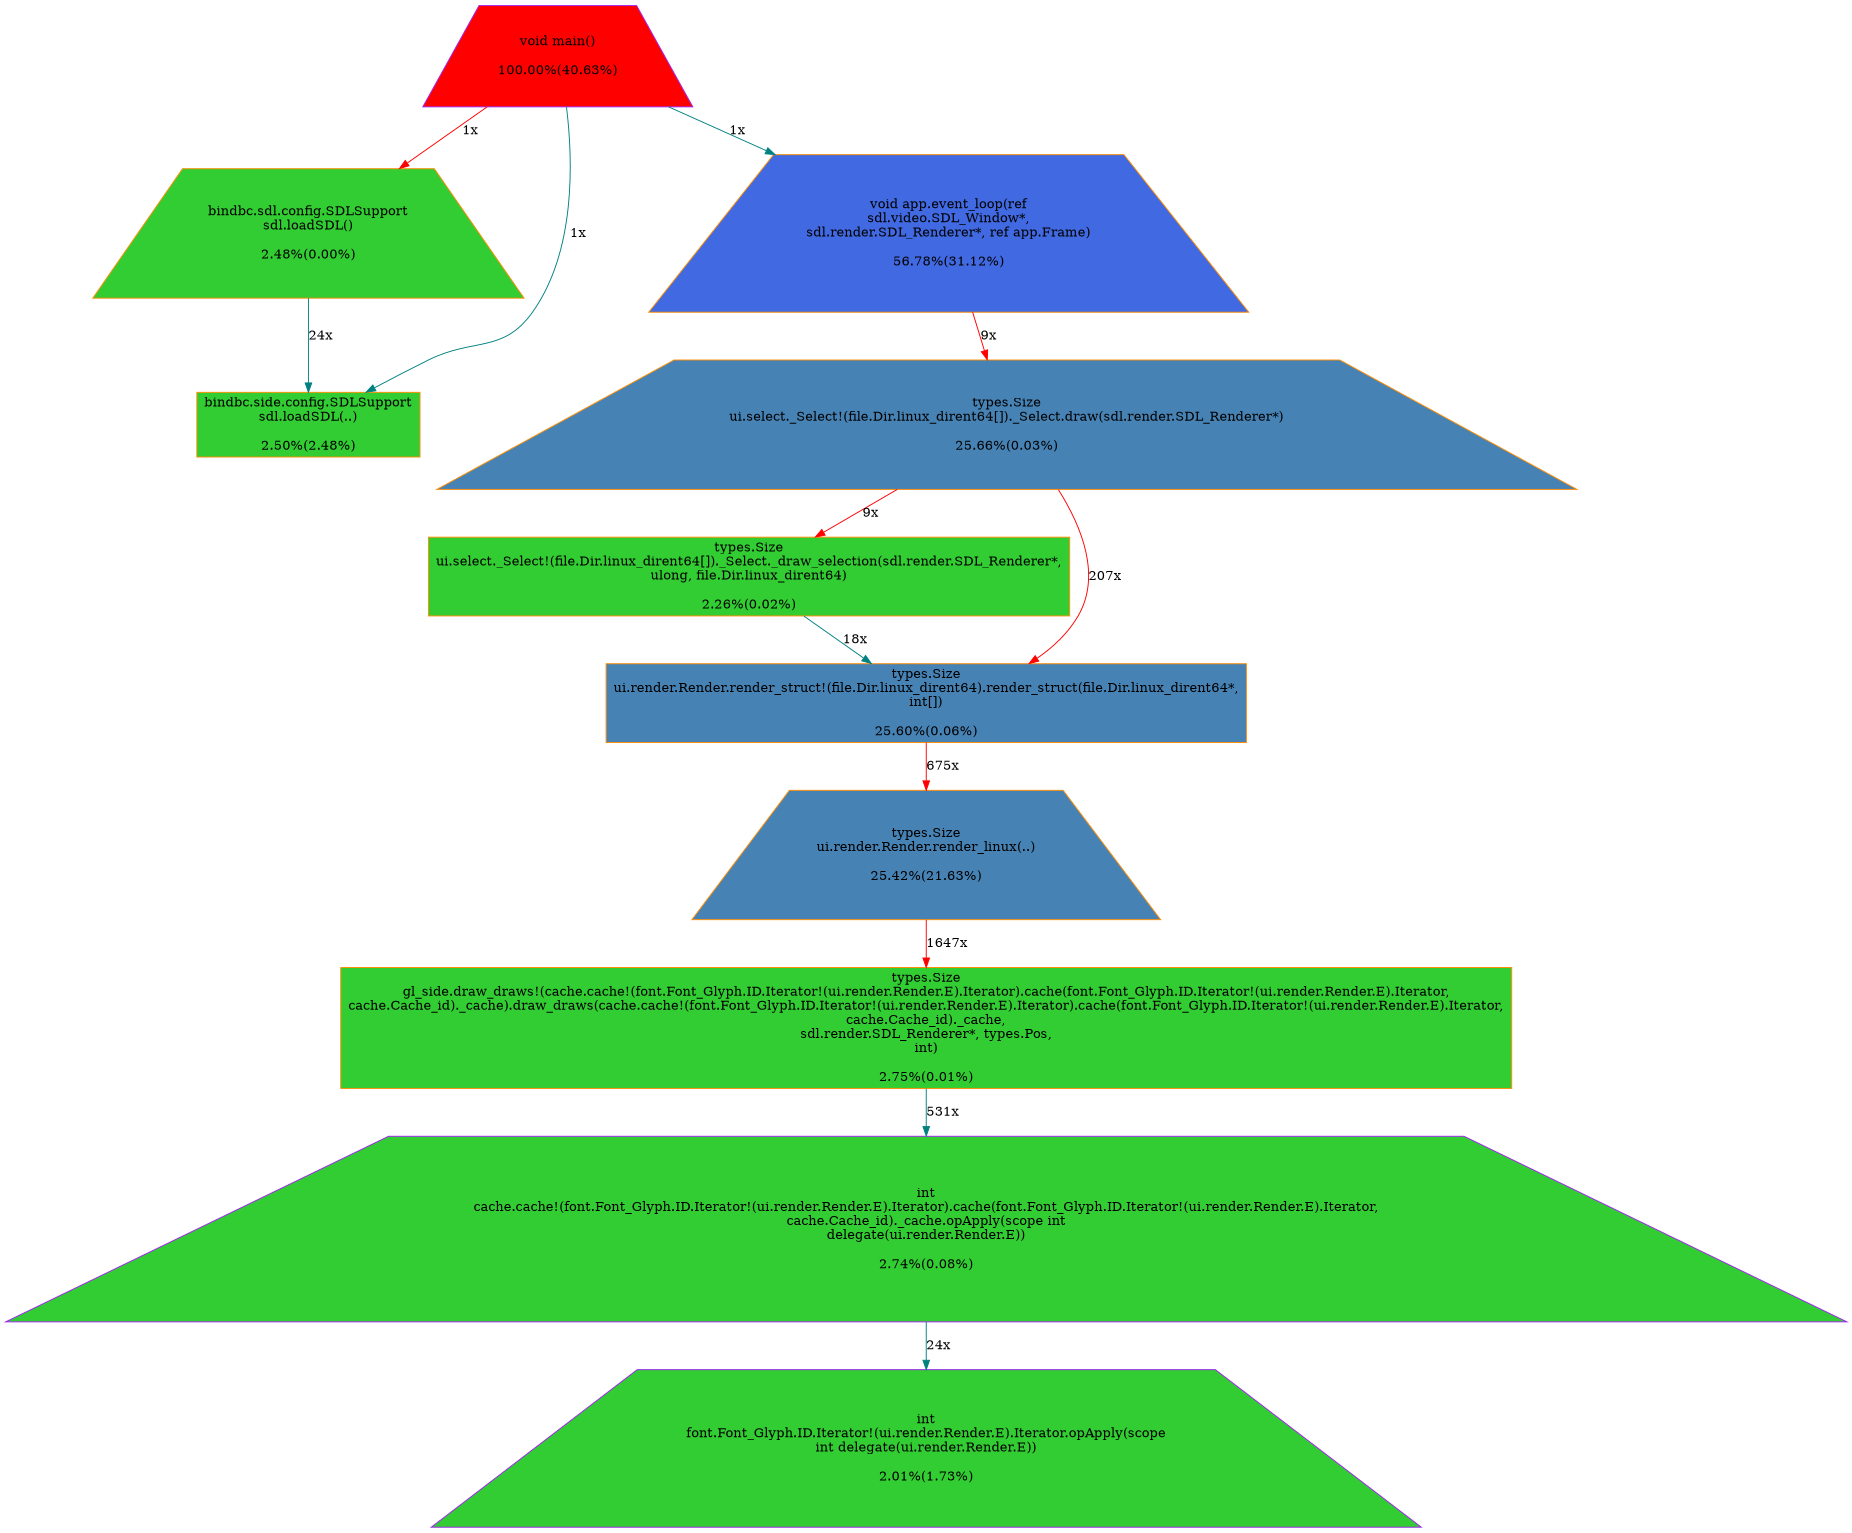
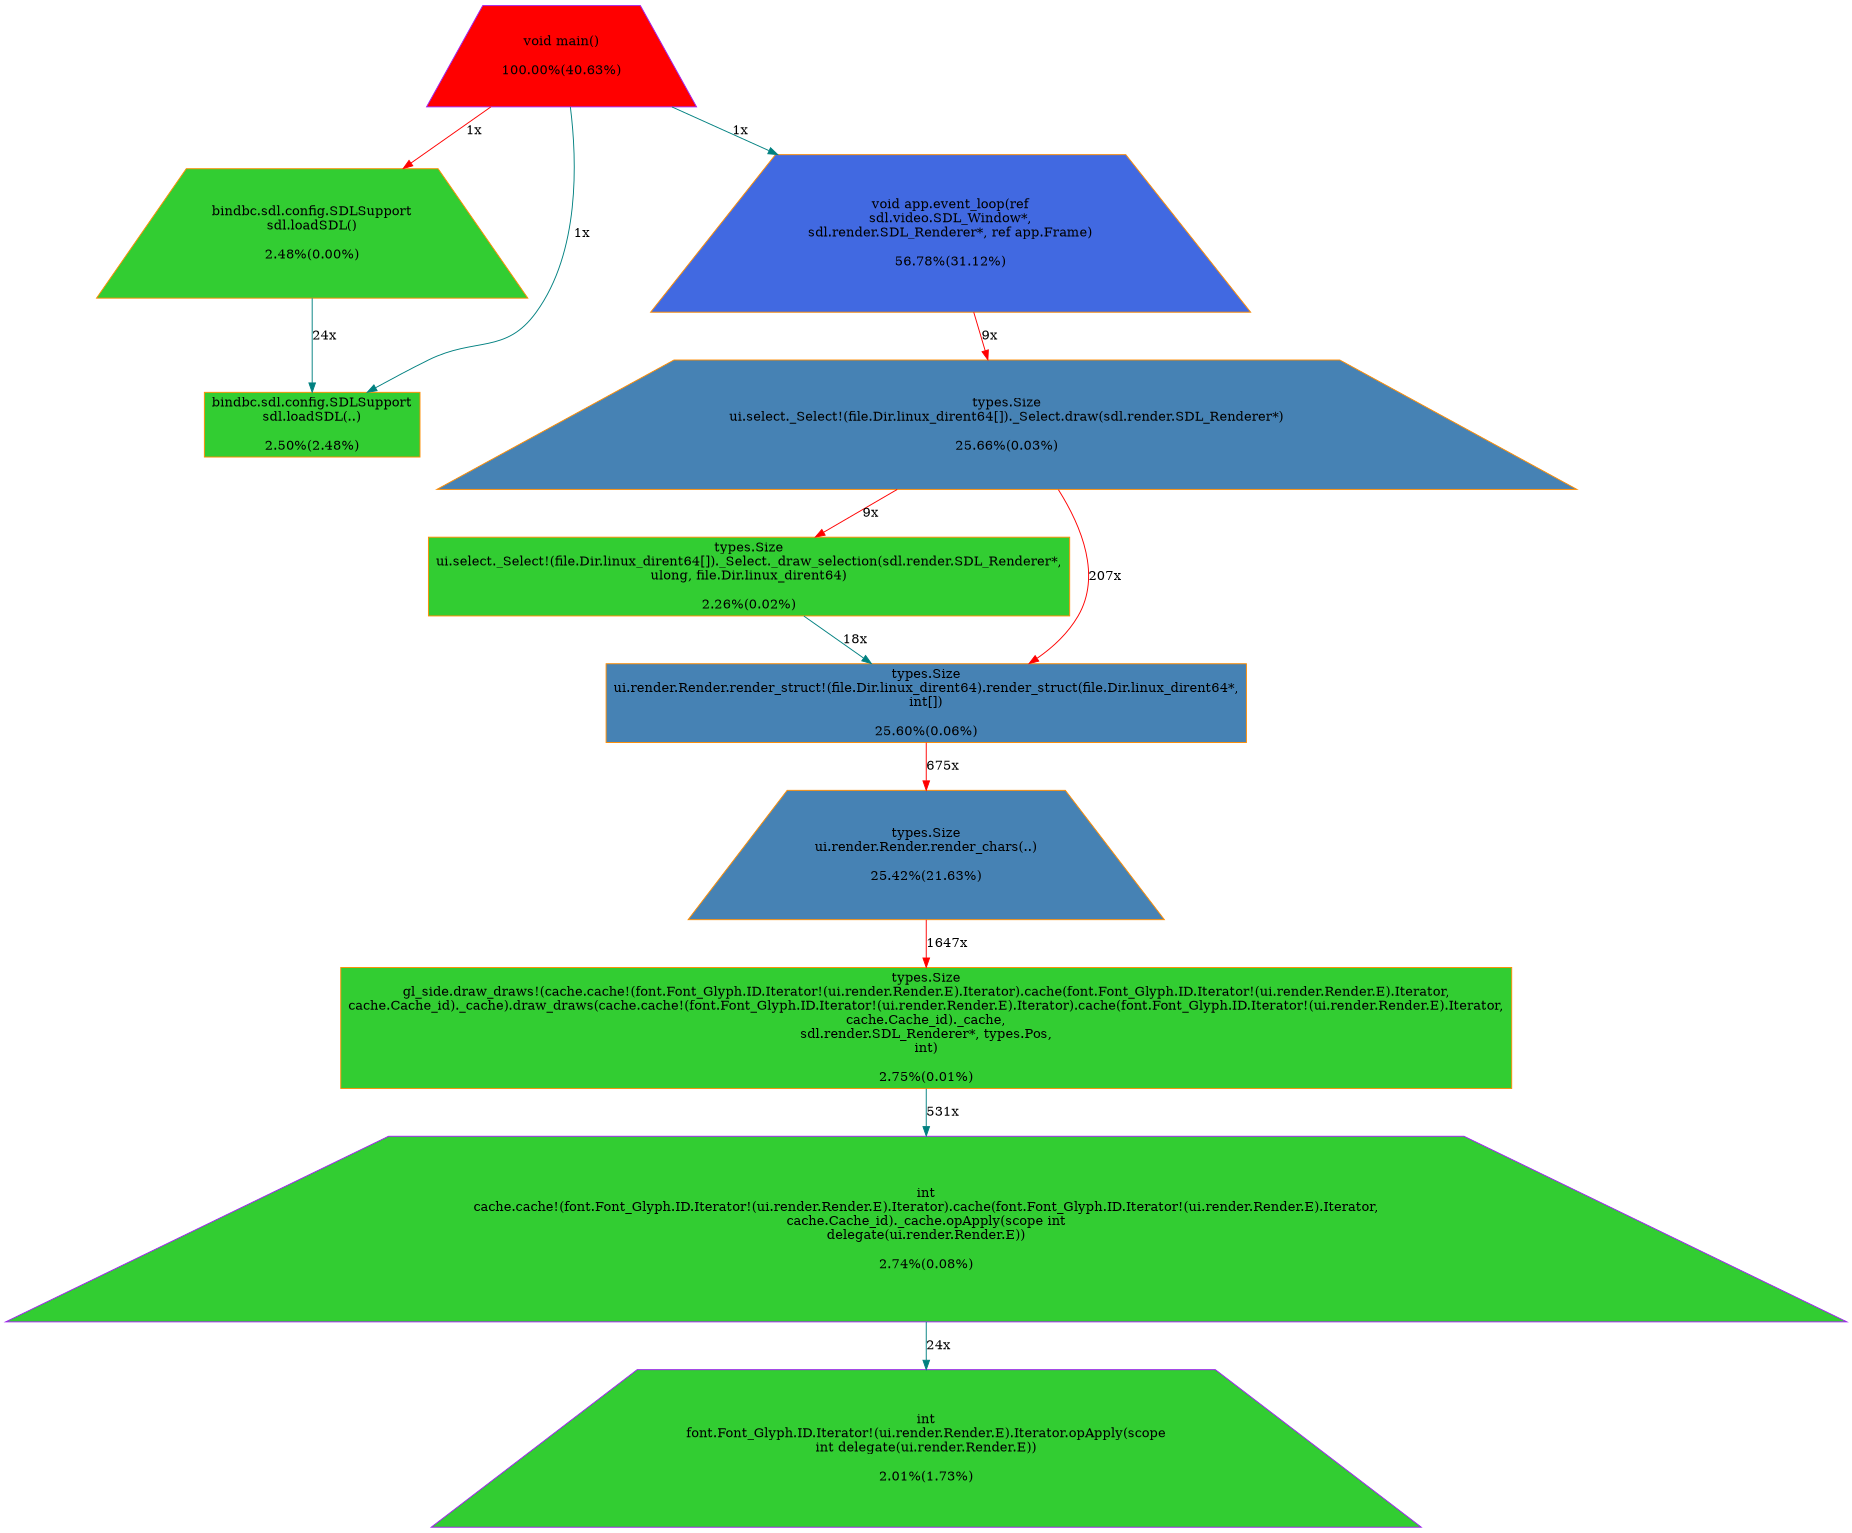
(308, 425) -> (312, 425)
(926, 855) -> (926, 855)
